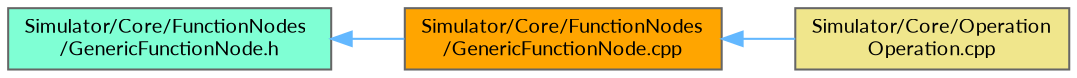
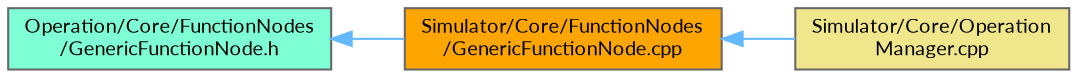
(170, 39) -> (170, 39)
(932, 39) -> (932, 39)
